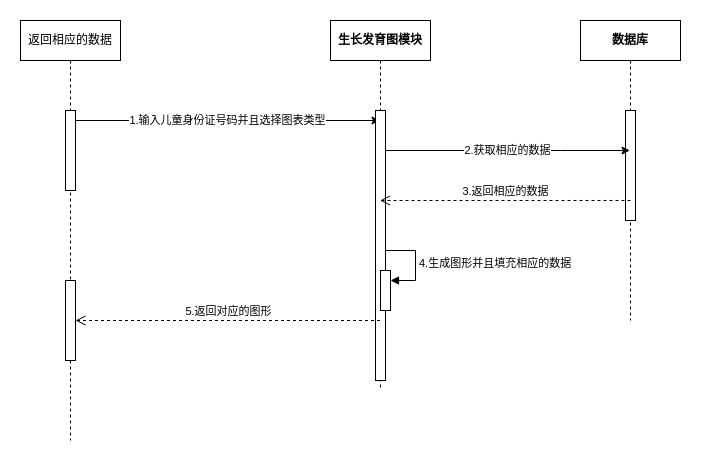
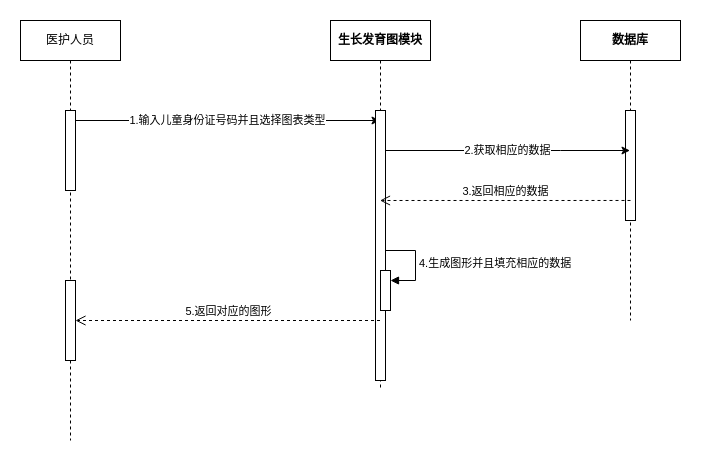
(71, 41) -> (71, 41)
